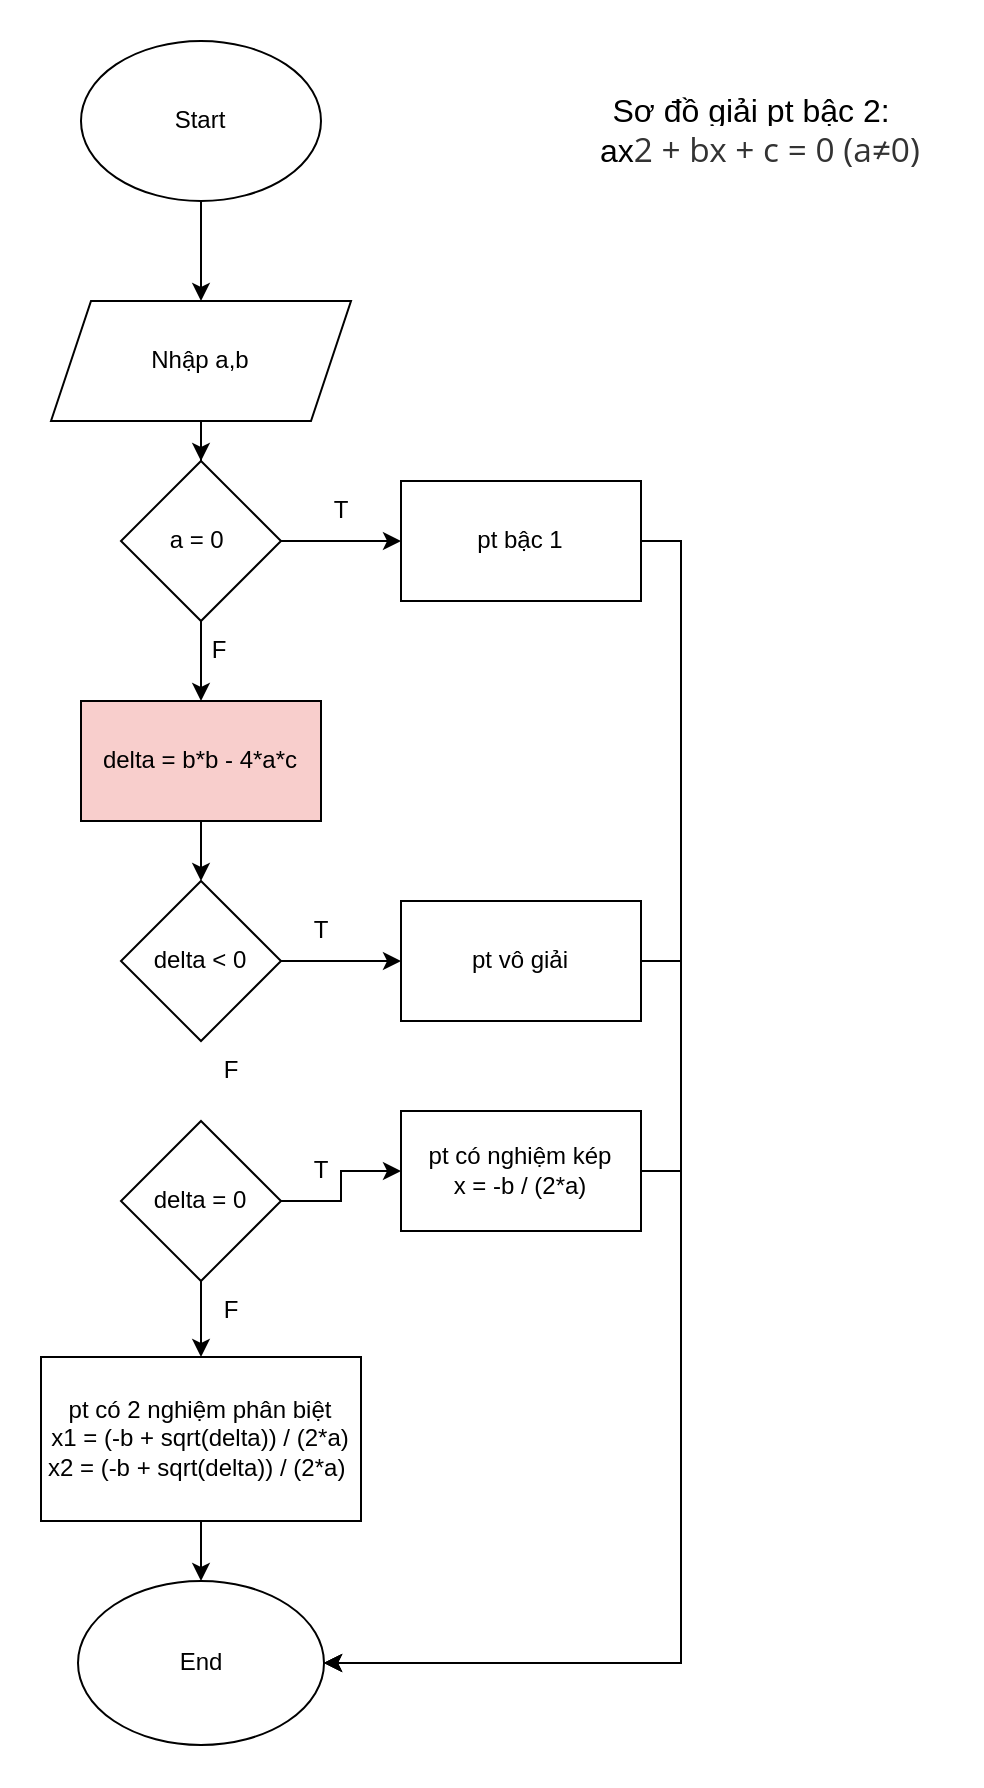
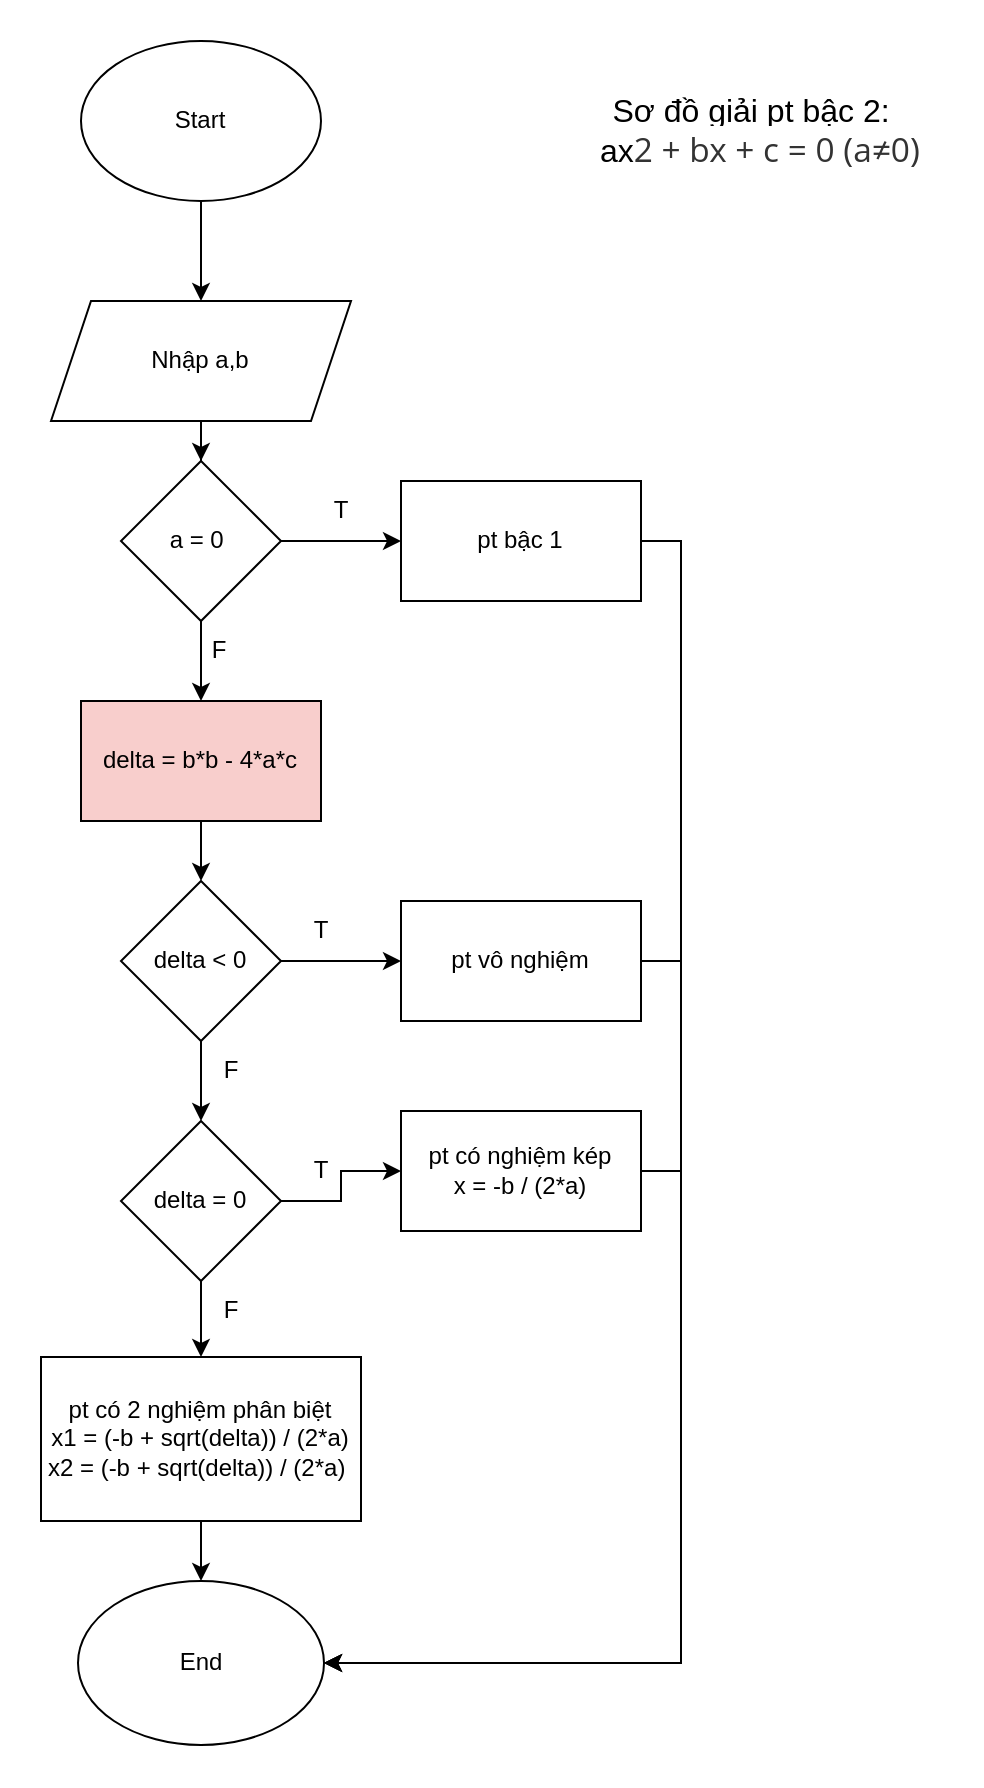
(521, 961) -> (521, 961)
none -> (201, 1074)
